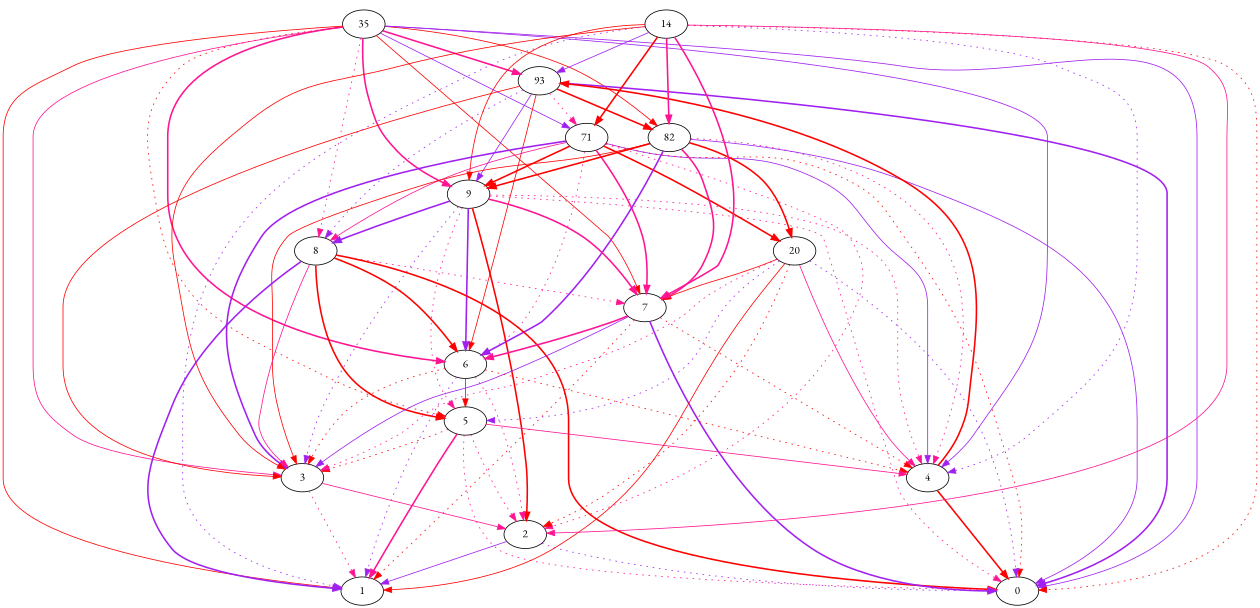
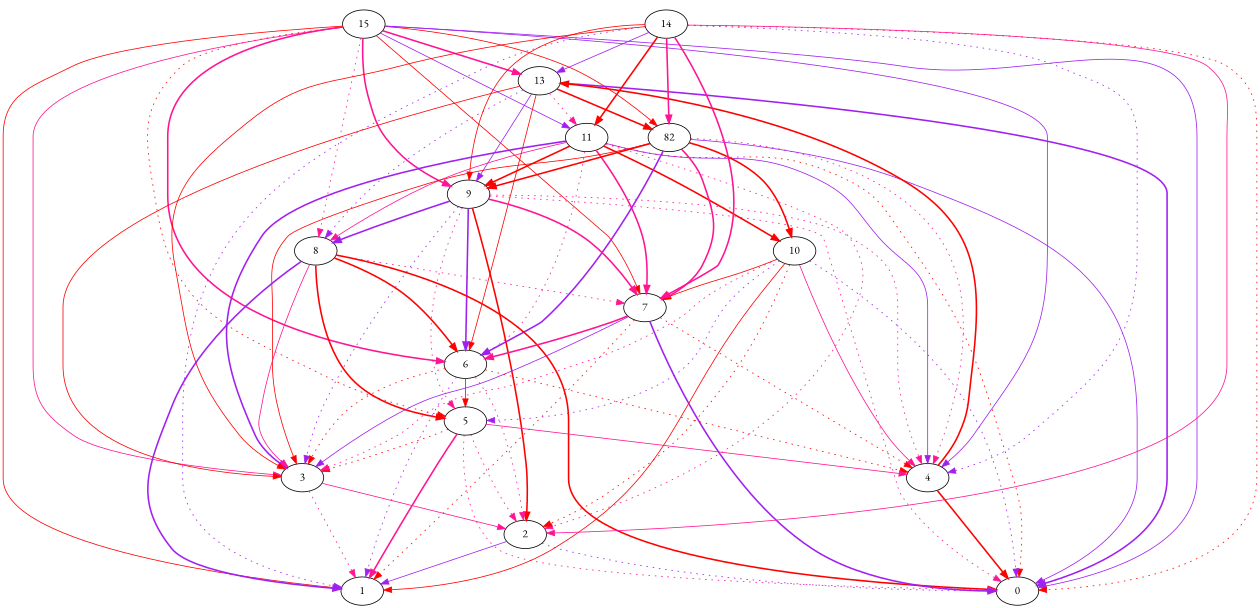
(364, 24) -> (364, 24)
(539, 81) -> (539, 81)
(587, 137) -> (587, 137)
(795, 251) -> (795, 251)
